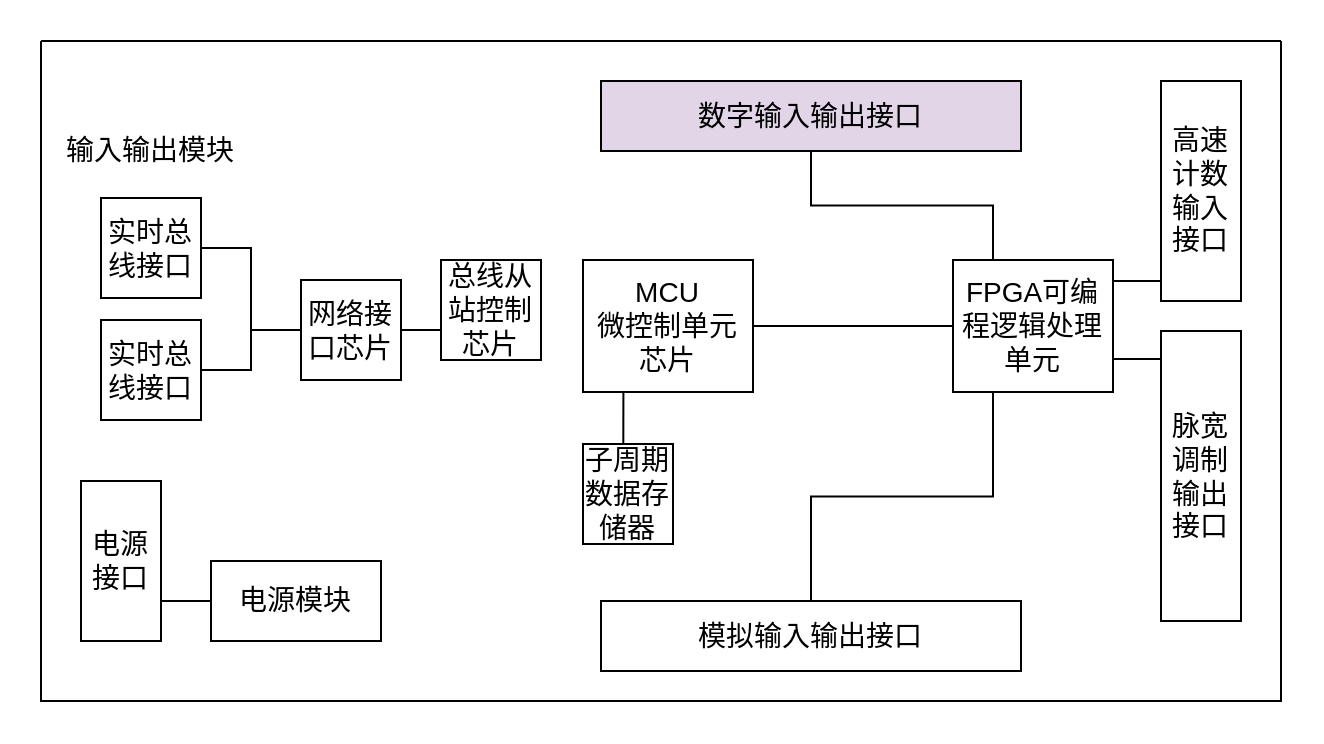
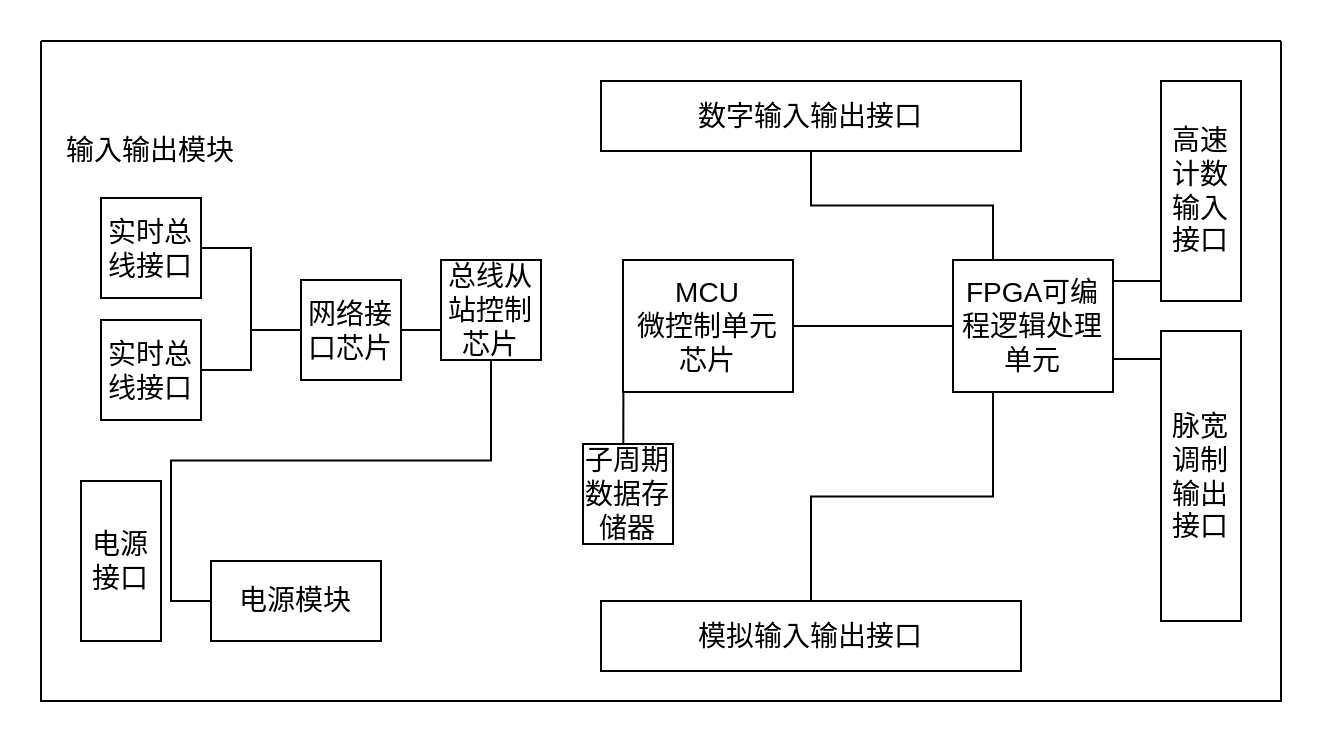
(811, 116) -> (811, 116)
(668, 326) -> (708, 326)
(167, 601) -> (310, 461)
